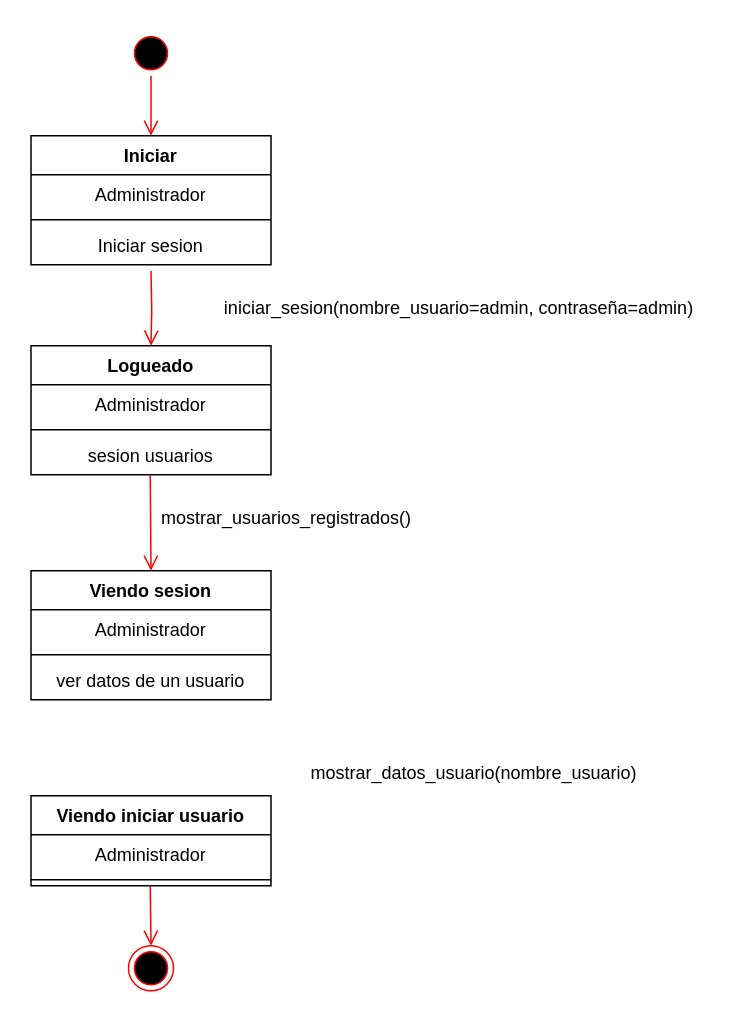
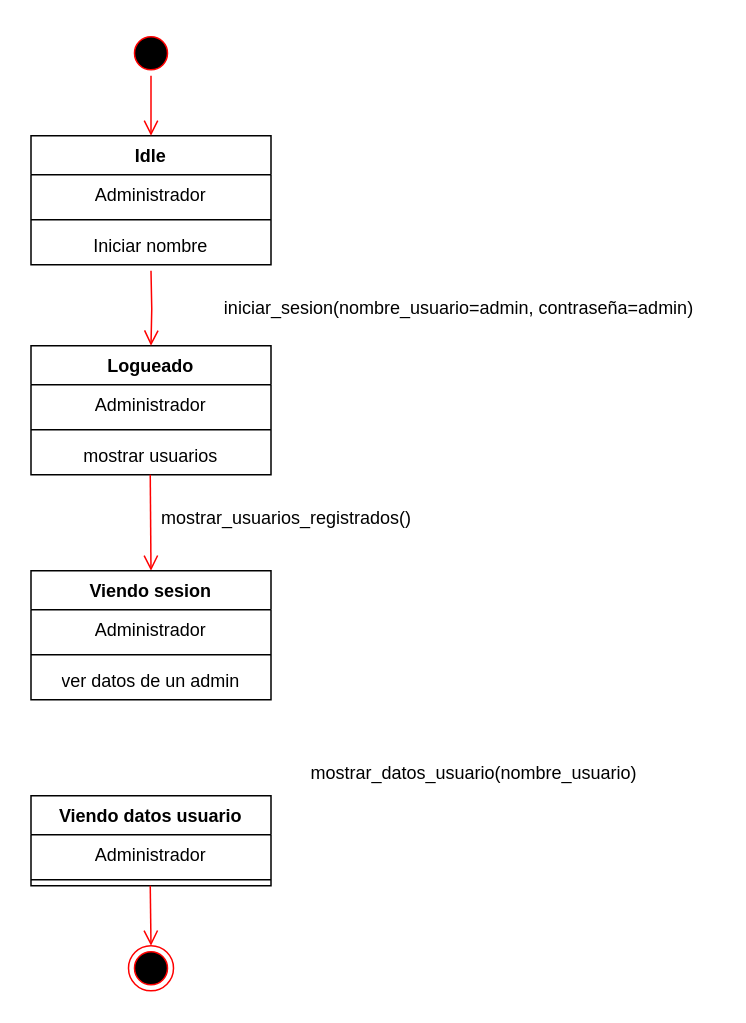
(151, 157) -> (151, 157)
(151, 247) -> (151, 247)
(151, 457) -> (151, 457)
(151, 682) -> (151, 682)
(151, 817) -> (151, 817)
